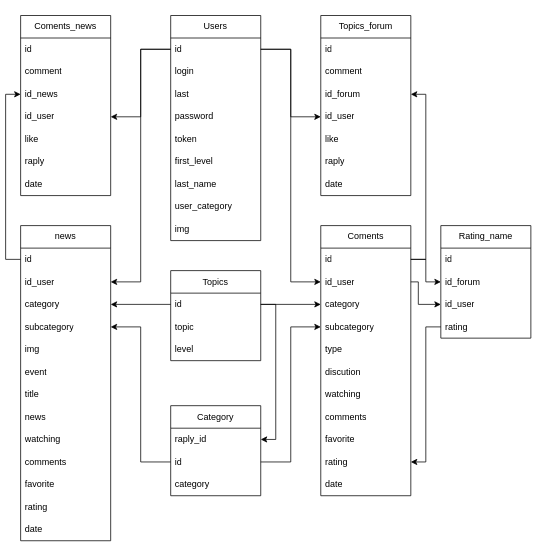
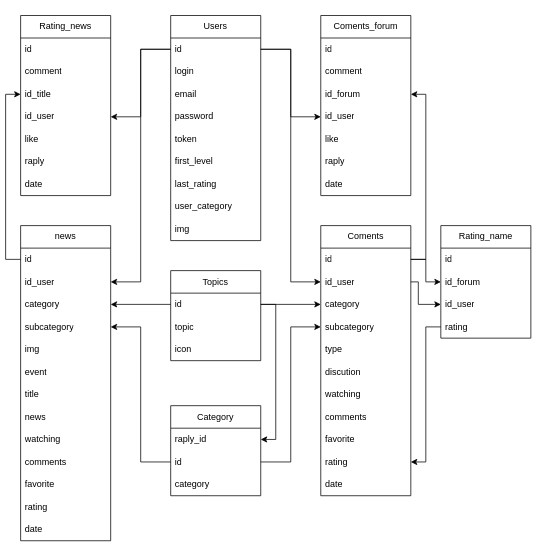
(66, 27) -> (66, 27)
(366, 27) -> (366, 27)
(42, 94) -> (42, 94)
(184, 94) -> (185, 94)
(197, 184) -> (201, 184)
(185, 349) -> (184, 349)
